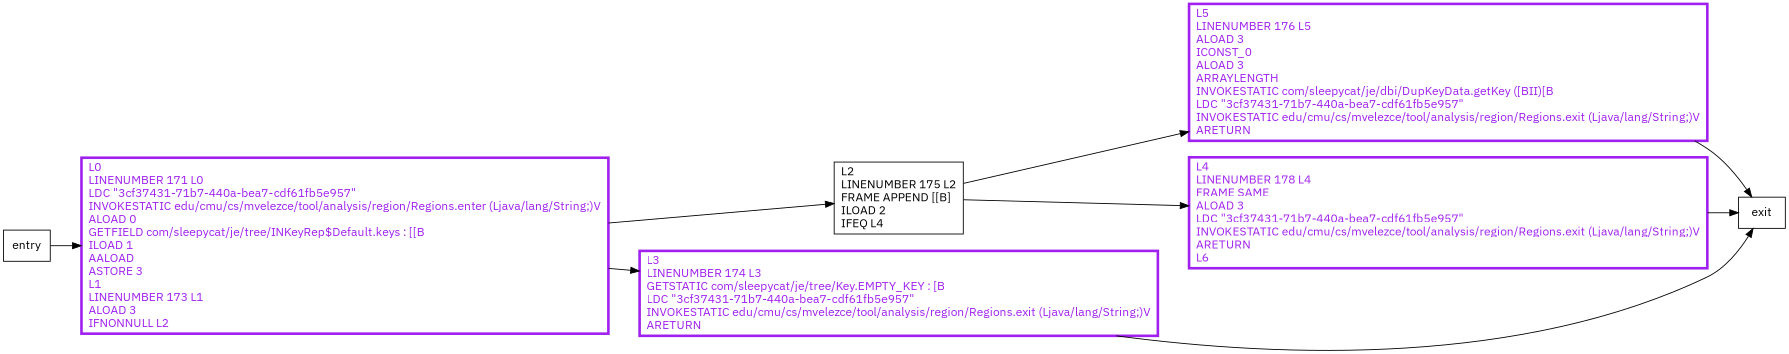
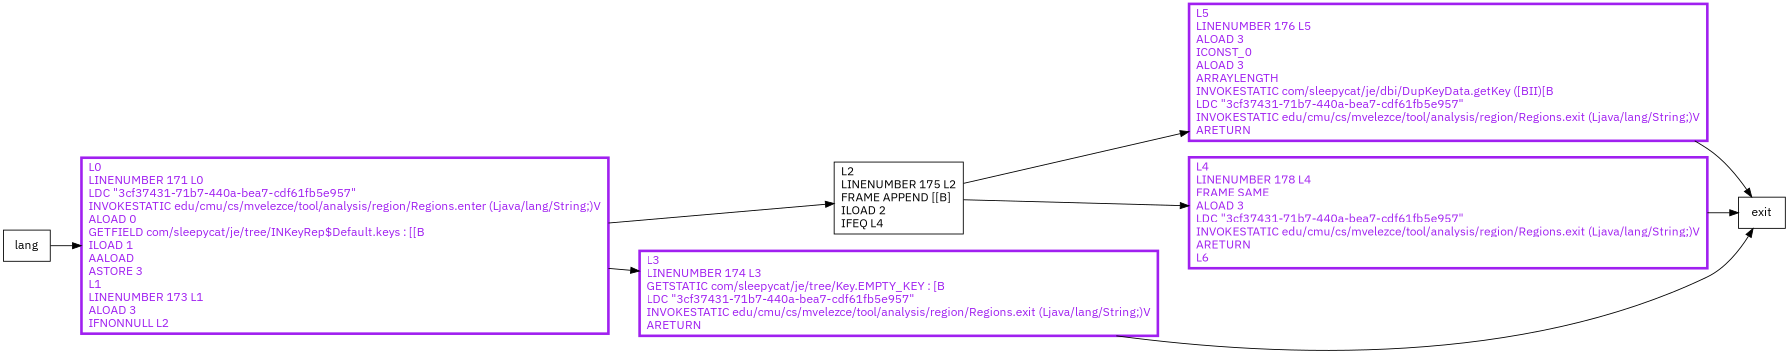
(27, 246) -> (27, 246)
